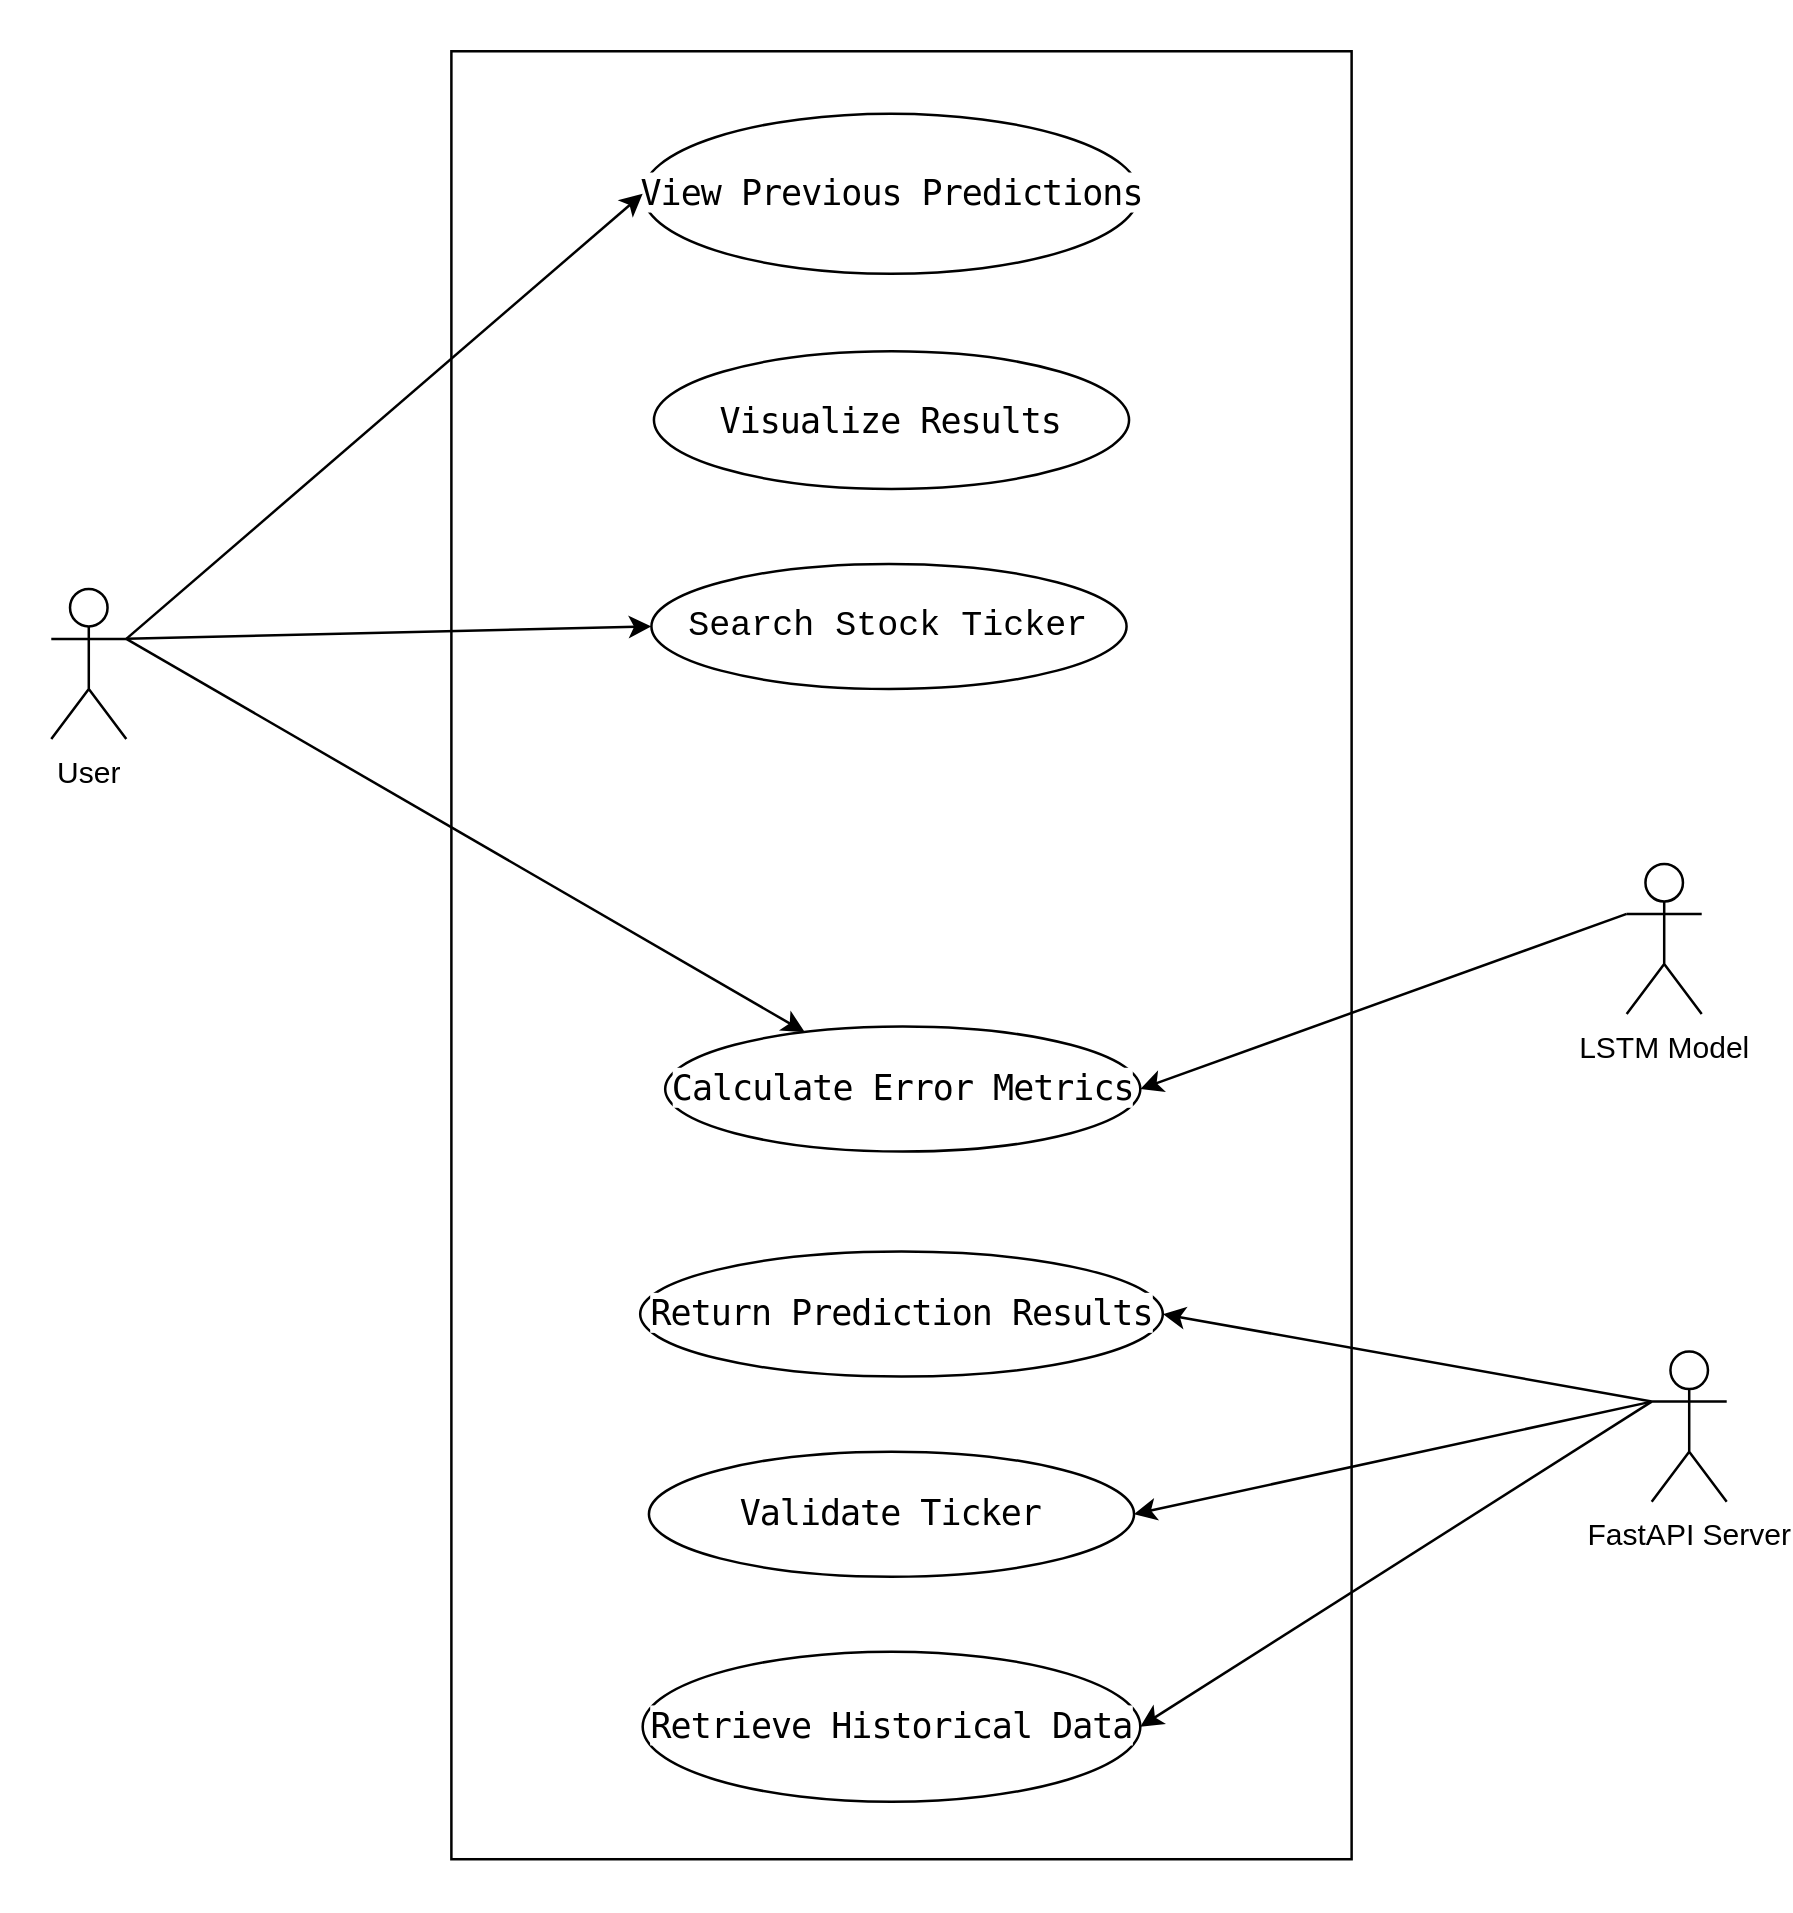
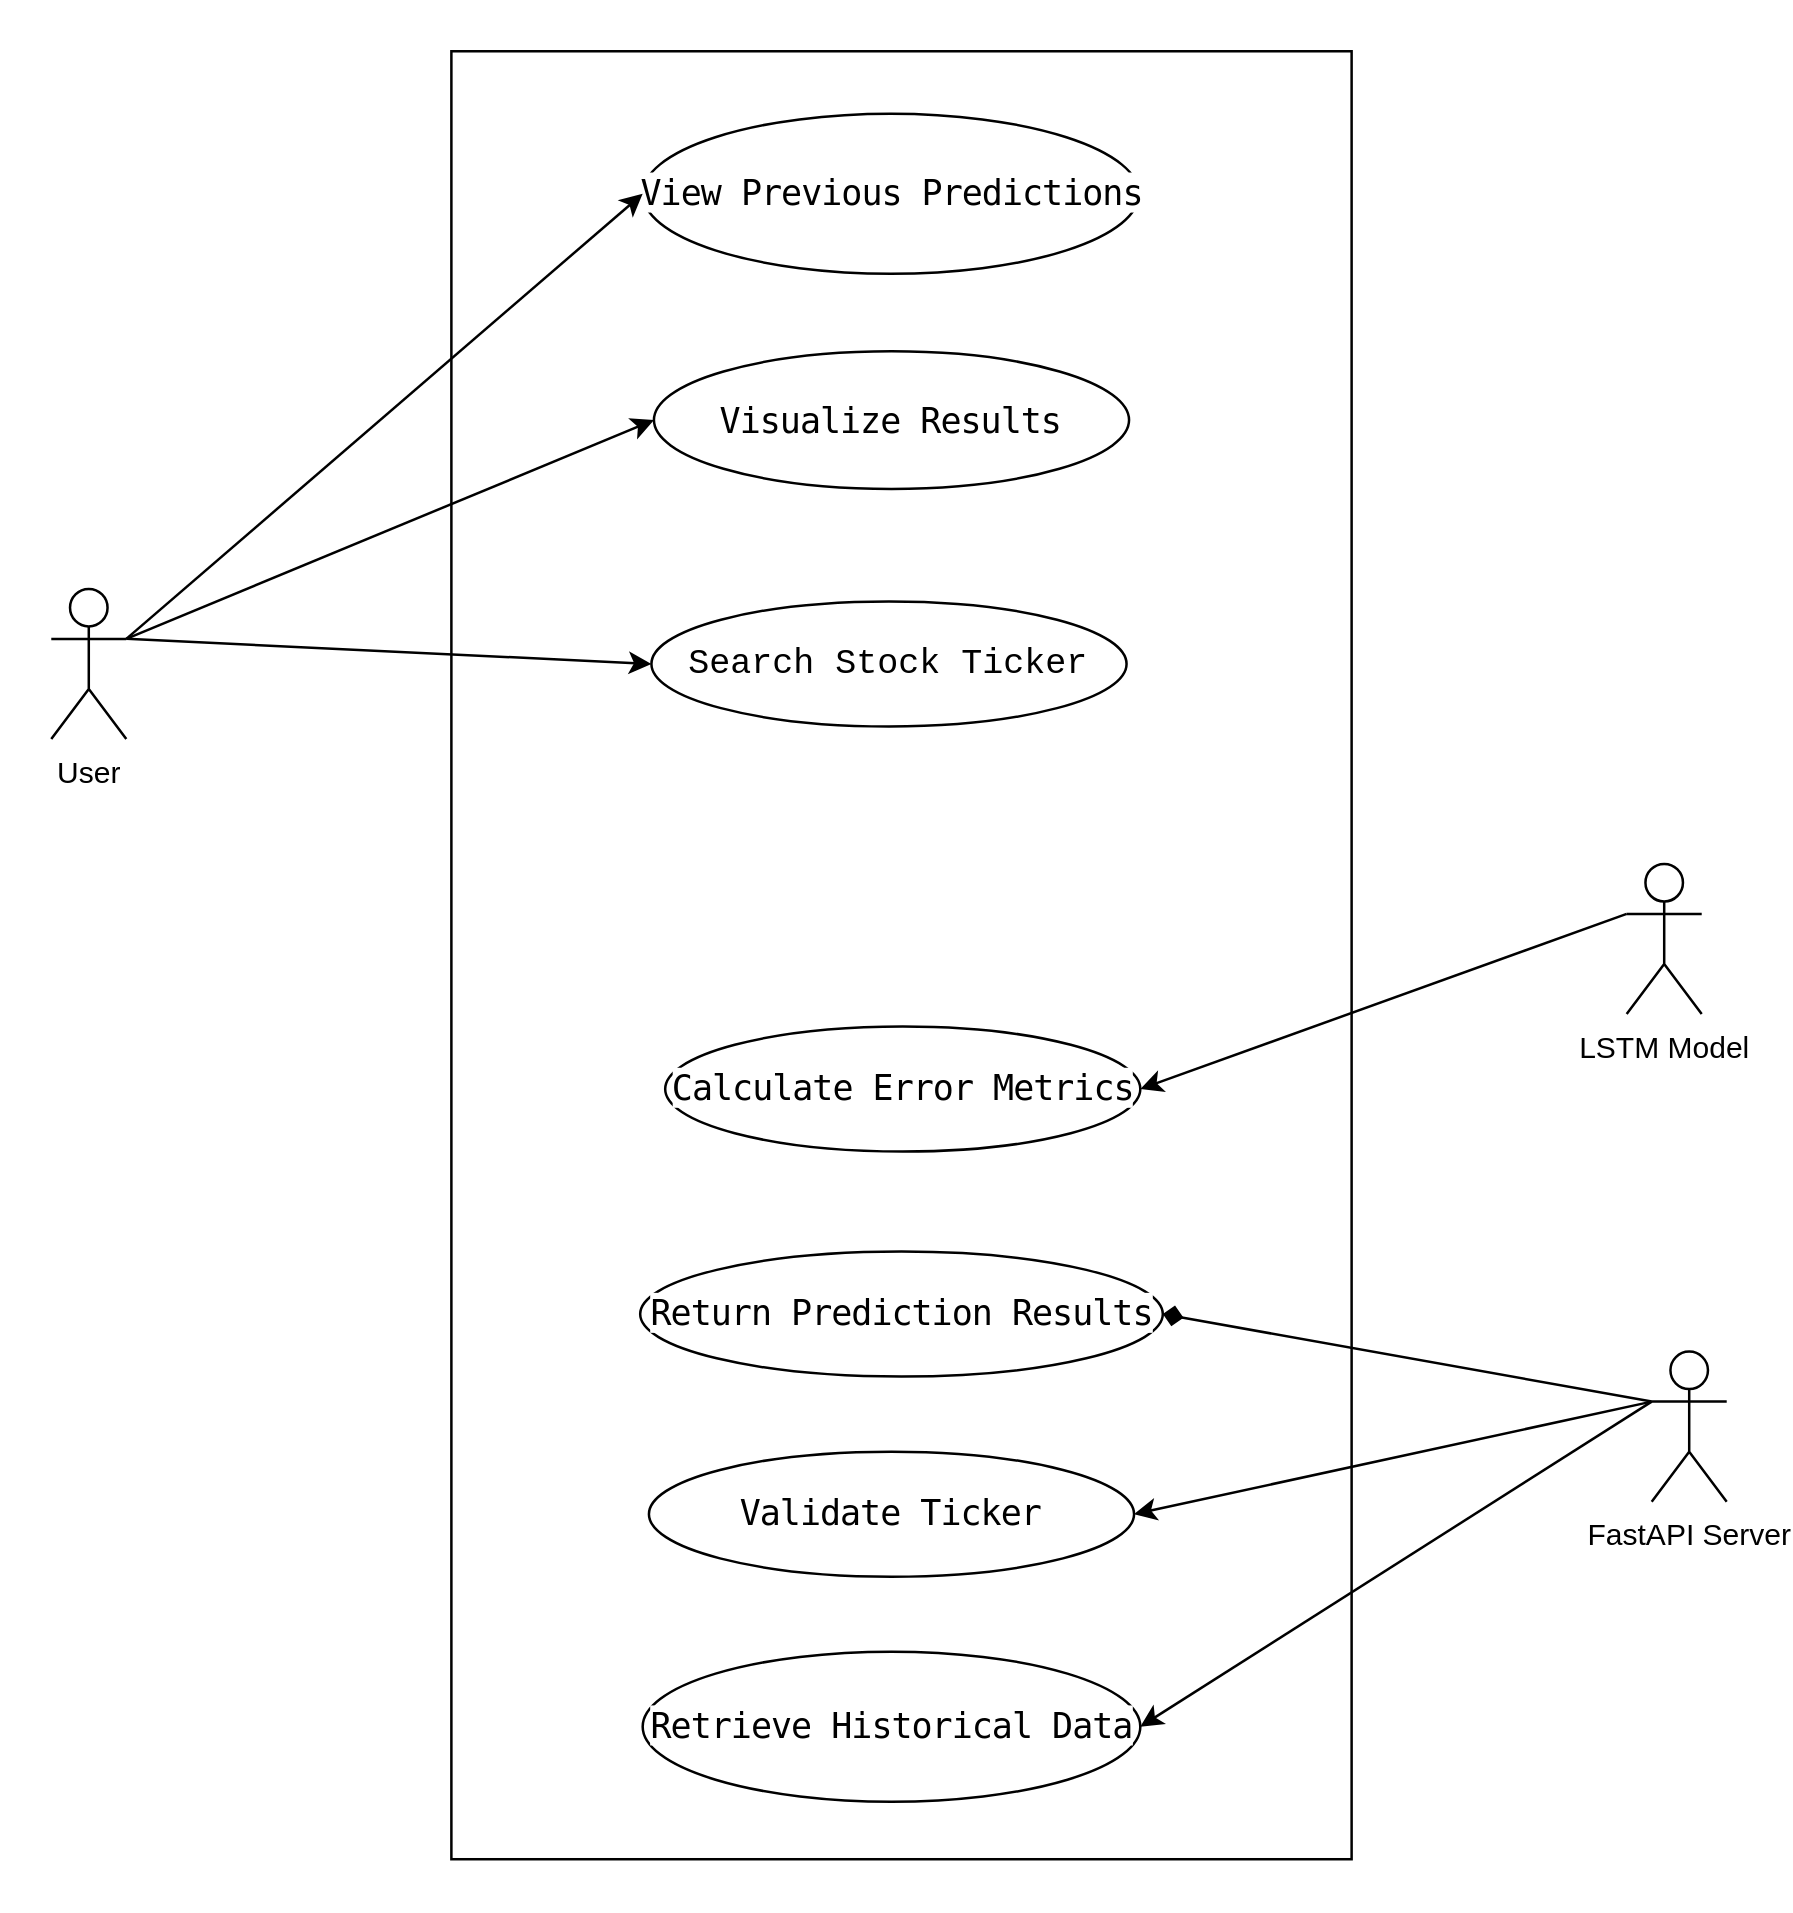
(889, 626) -> (889, 664)
(461, 833) -> (388, 530)
(1181, 1317) -> (1182, 1317)
